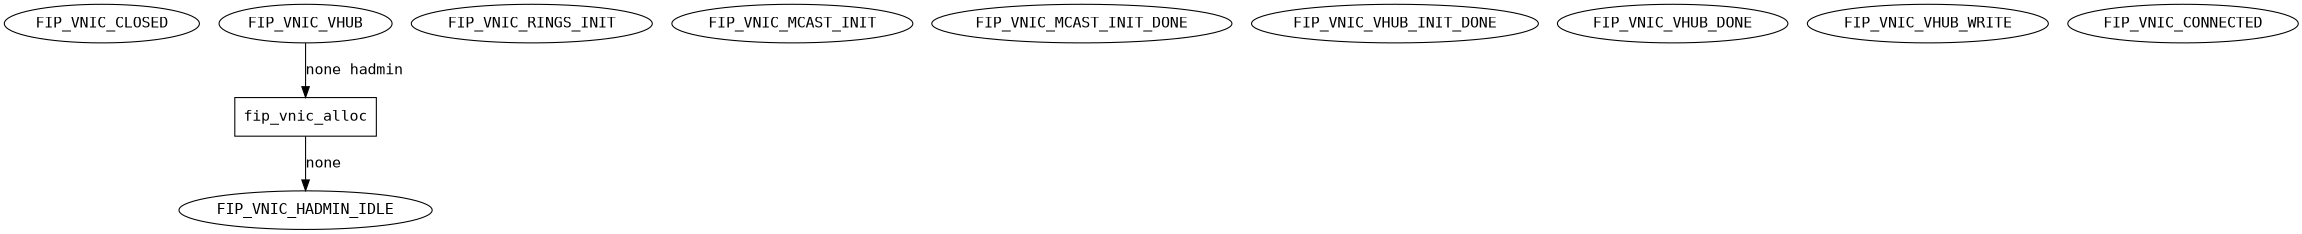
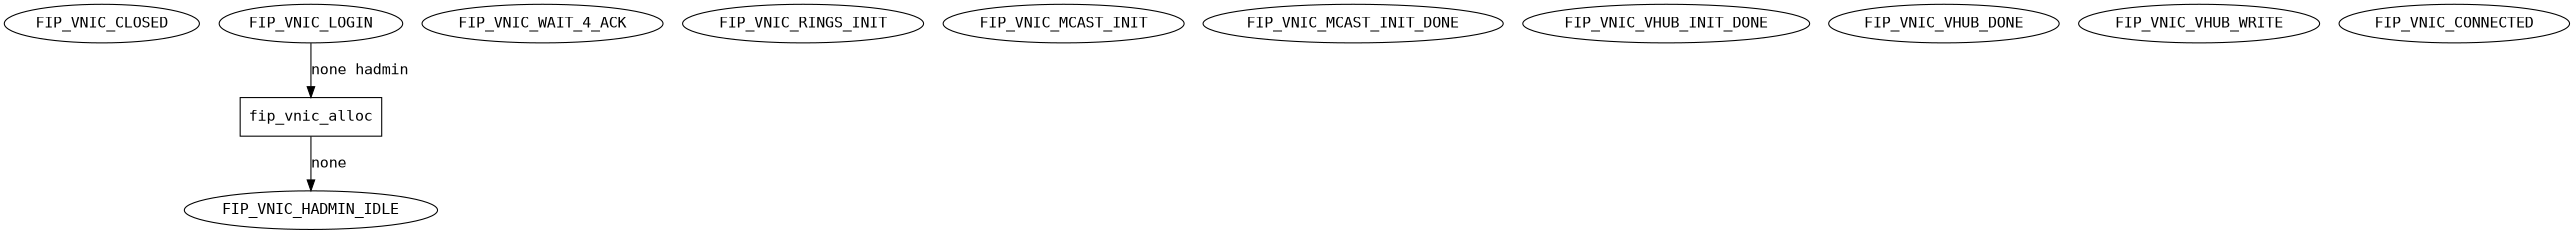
(306, 24) -> (311, 24)
none -> (543, 24)
